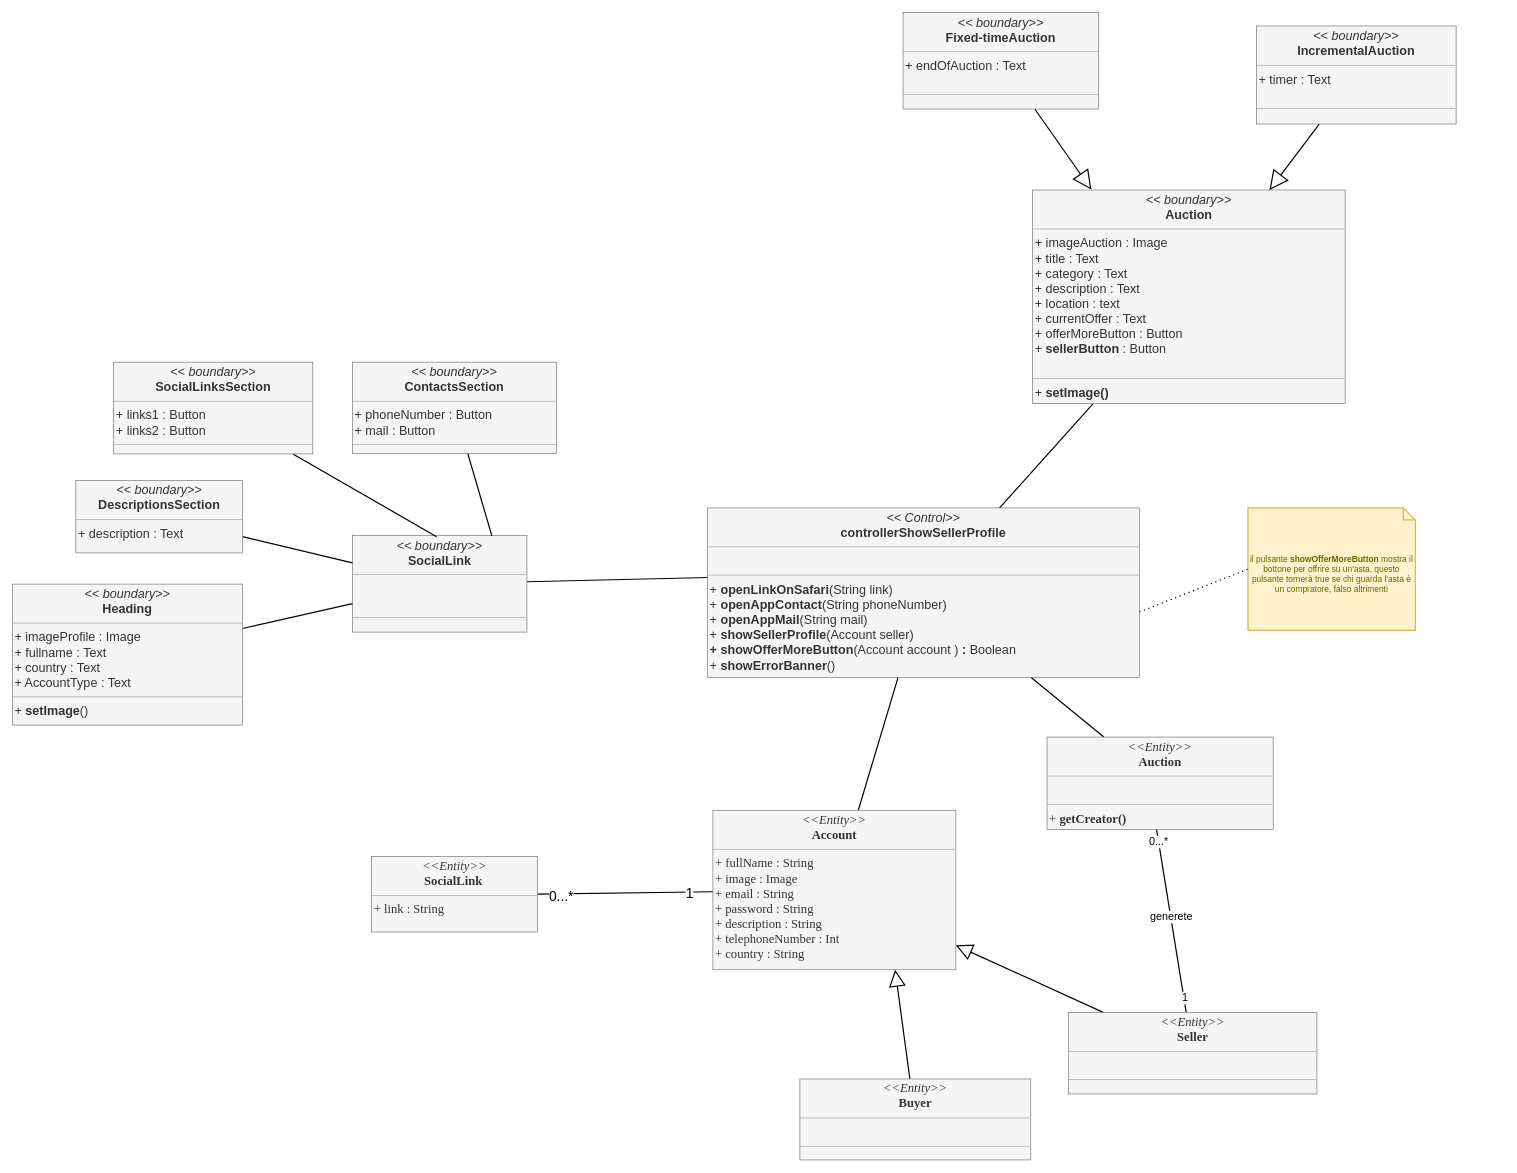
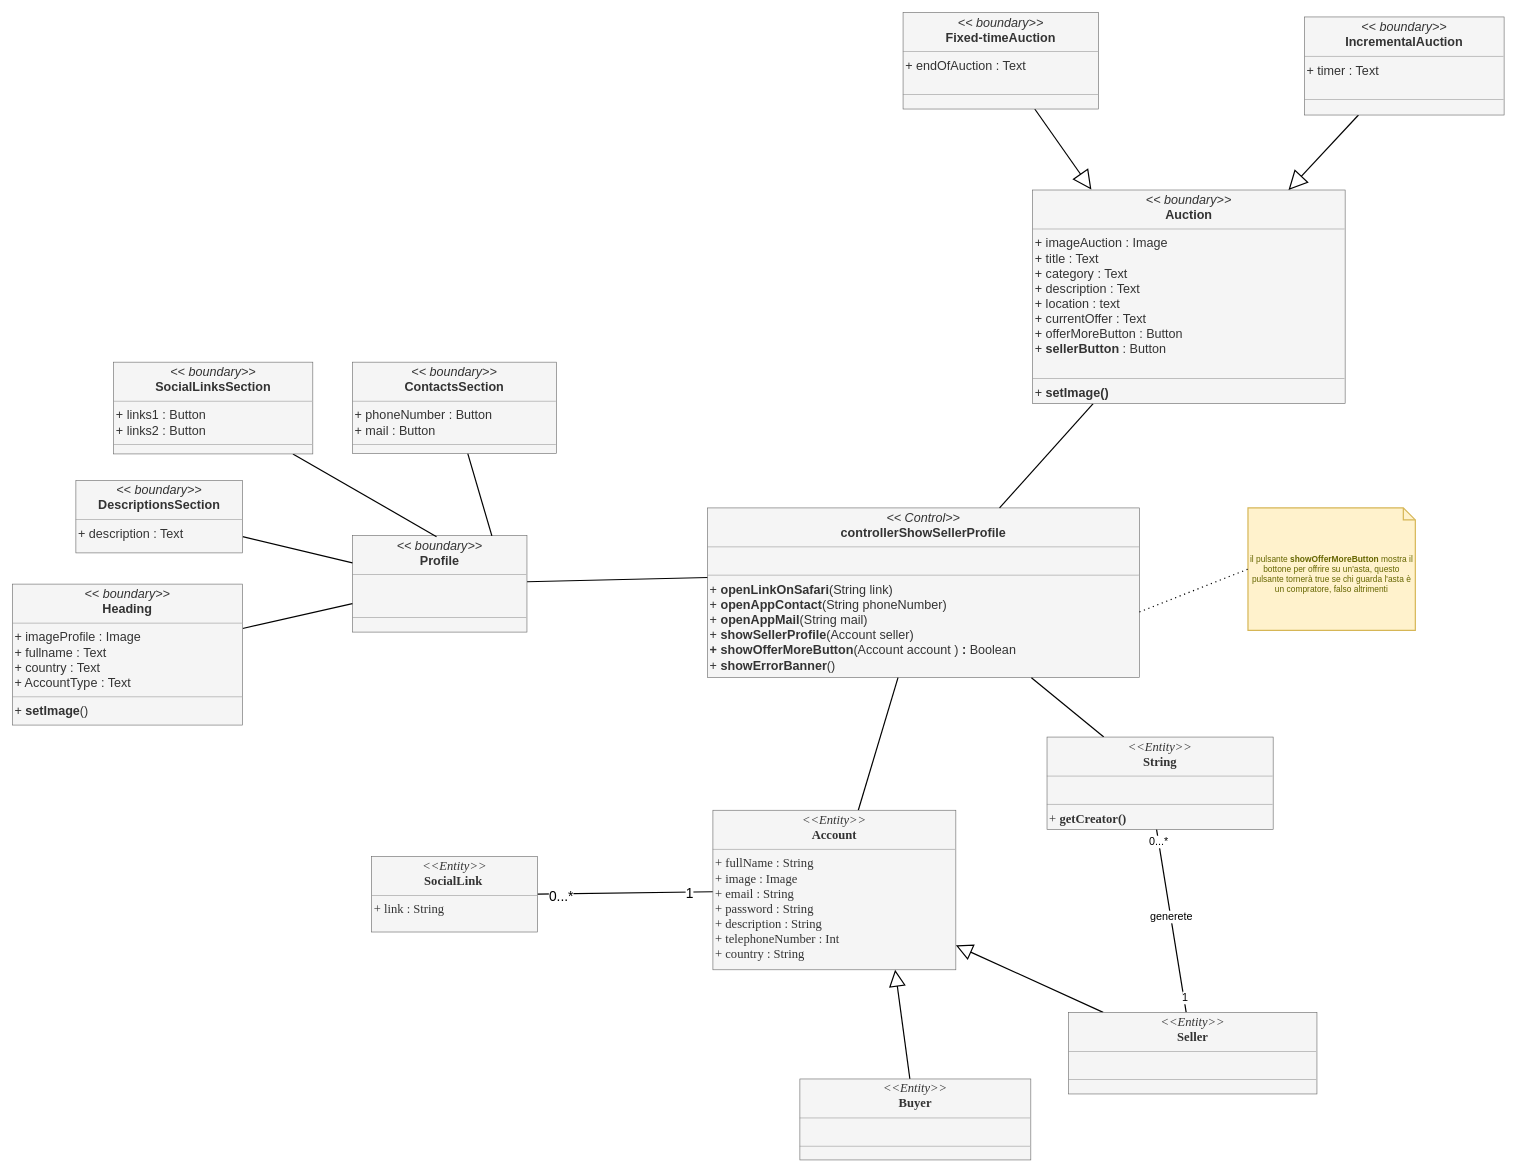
(1357, 75) -> (1405, 66)
(379, 544) -> (379, 544)
(1075, 750) -> (1075, 750)
